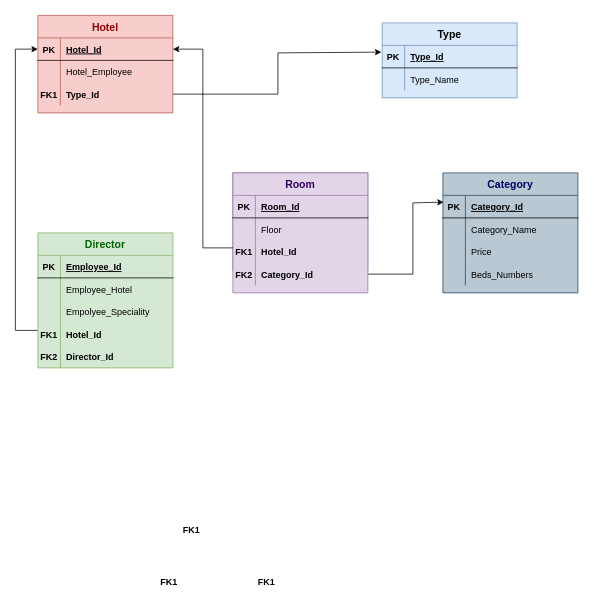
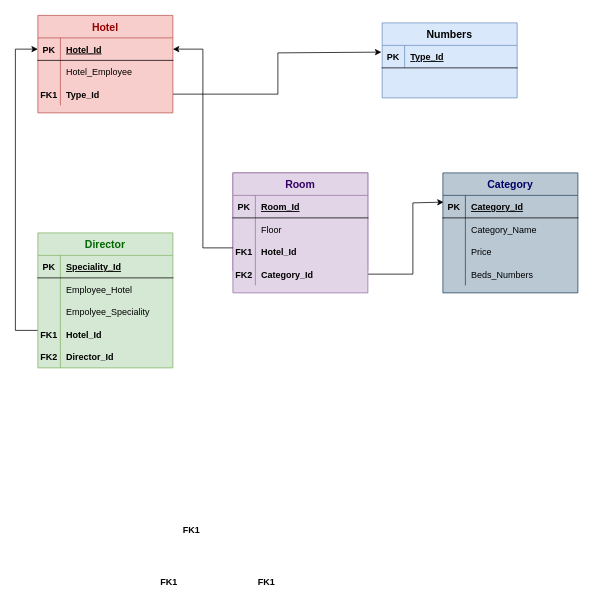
(449, 35) -> (449, 35)
(461, 79) -> none
(93, 267) -> (95, 267)
